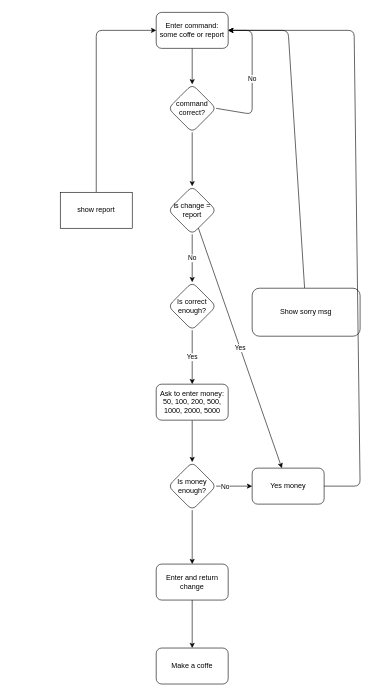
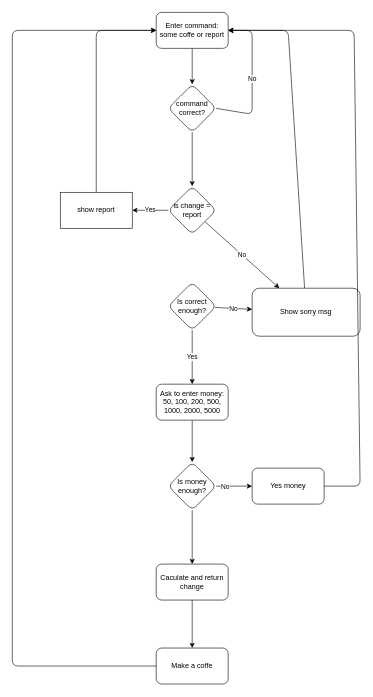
(192, 257) -> (242, 255)
none -> (231, 308)
(240, 346) -> (146, 210)
none -> (12, 378)
(192, 582) -> (192, 582)
